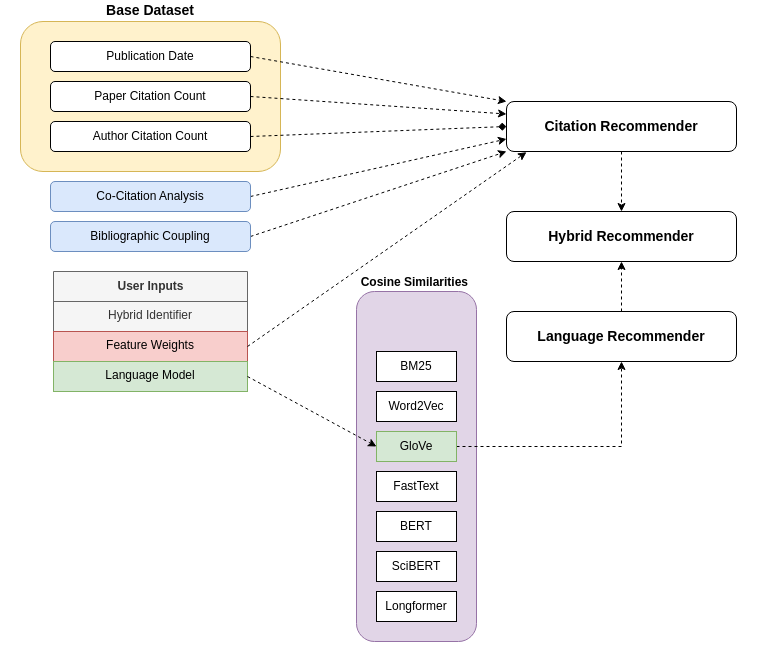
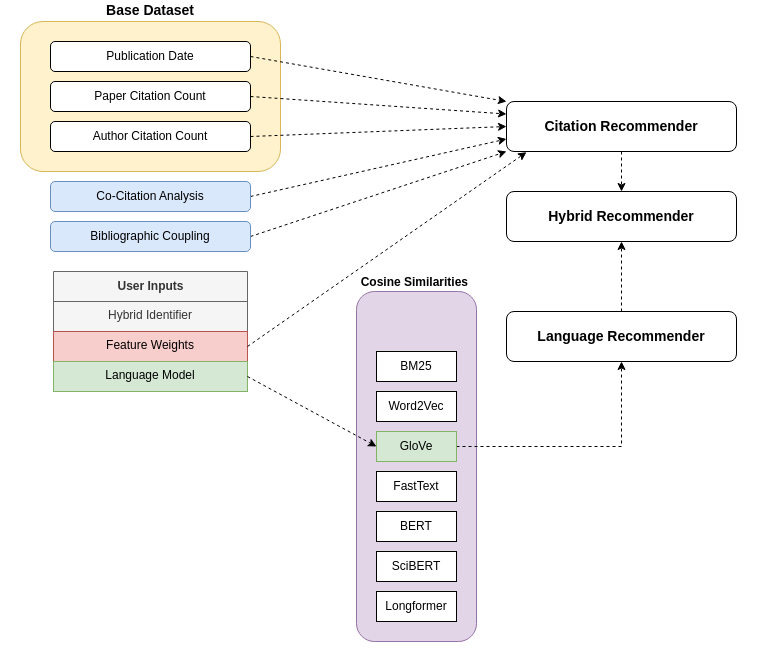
(497, 127) -> (498, 127)
(622, 237) -> (622, 217)
